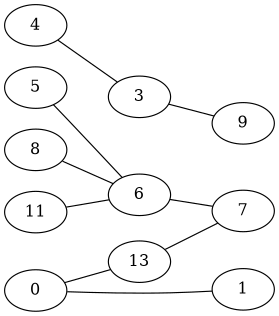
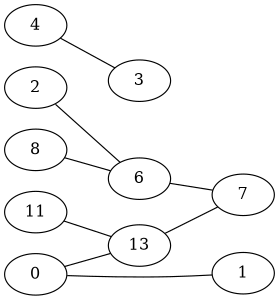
(36, 88) -> (36, 88)
(243, 123) -> none
(88, 203) -> (88, 229)
